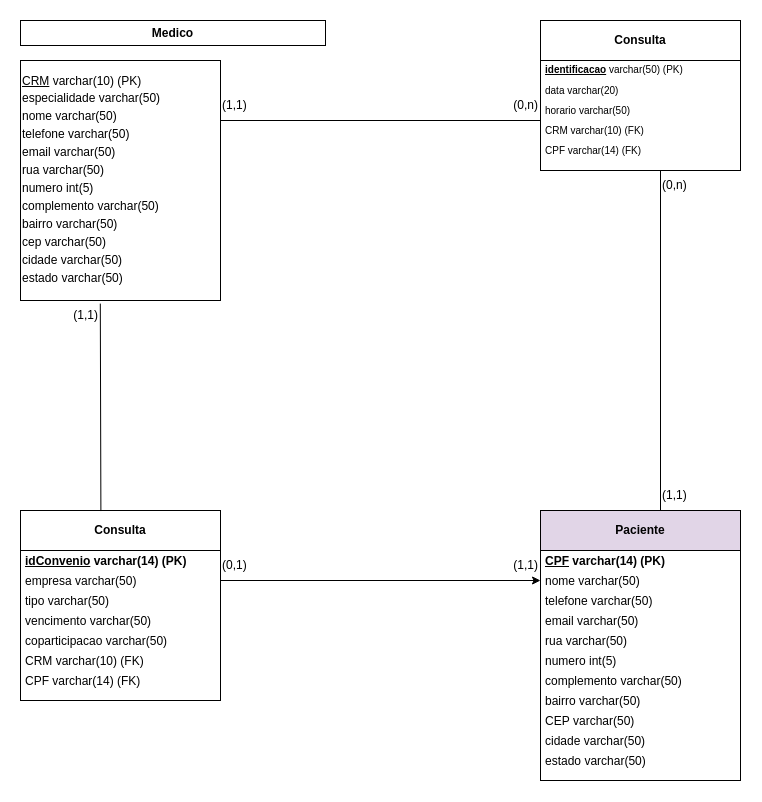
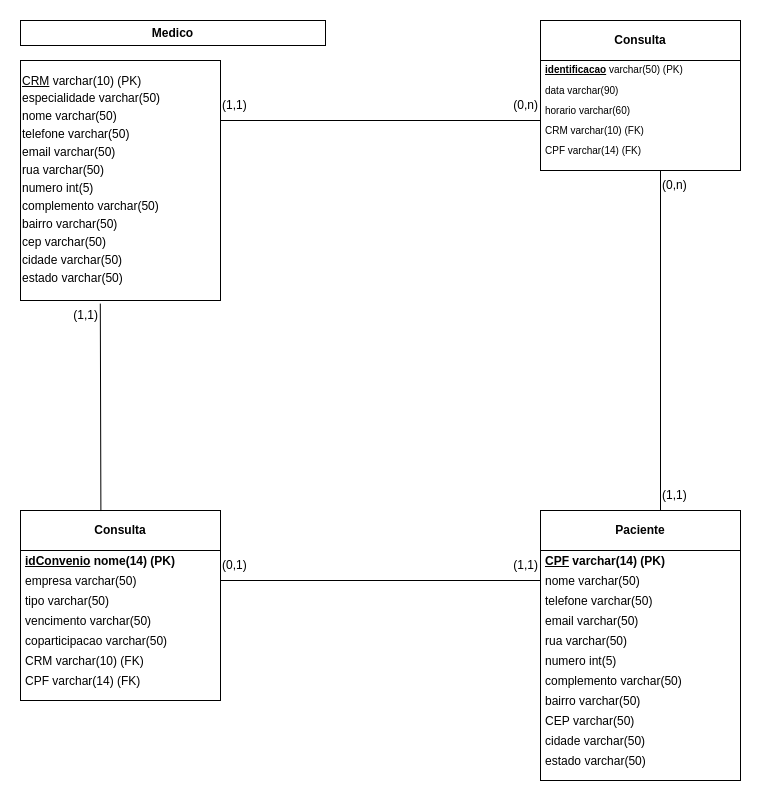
(589, 91) -> (589, 91)
(596, 111) -> (596, 111)
(641, 531) -> (641, 531)
(112, 561) -> (101, 561)
(532, 581) -> (535, 581)
